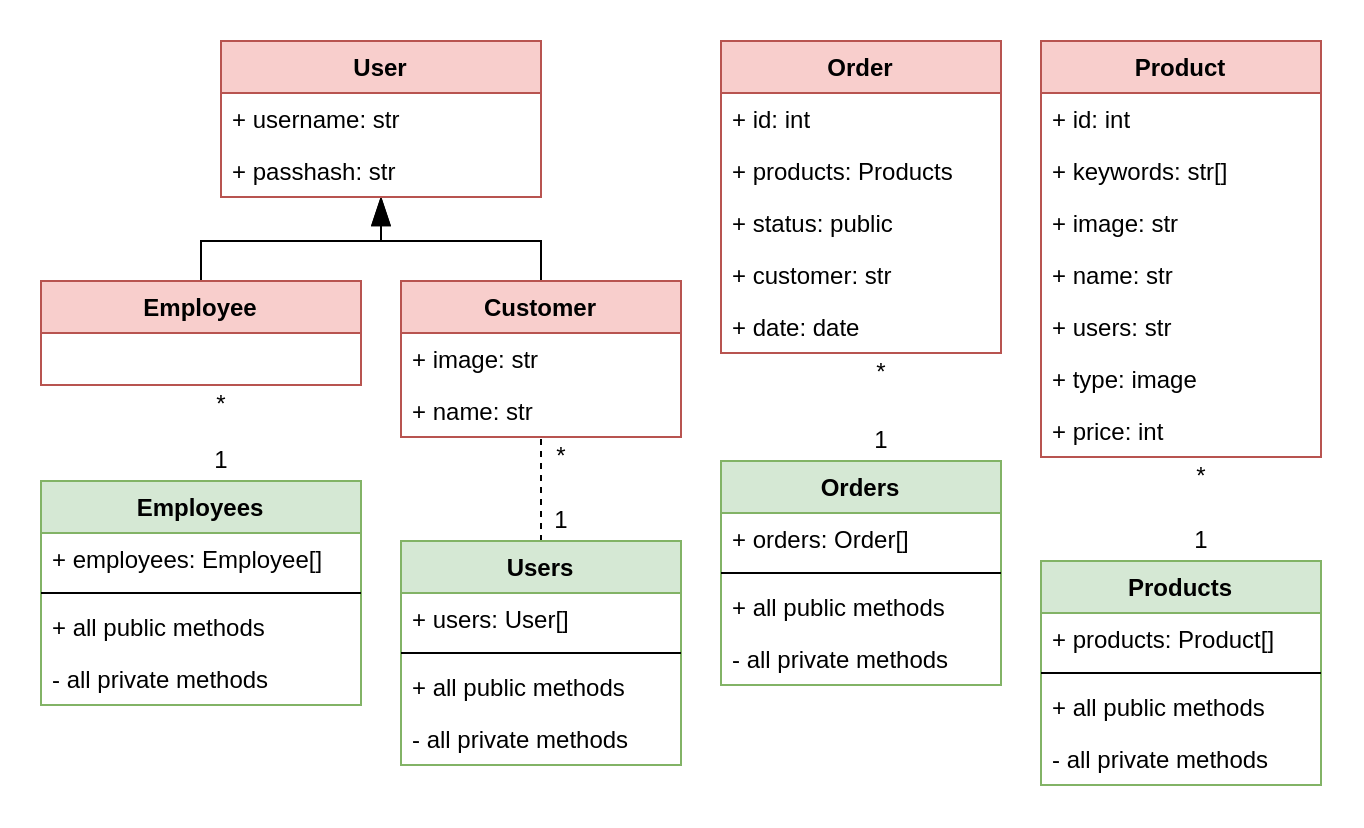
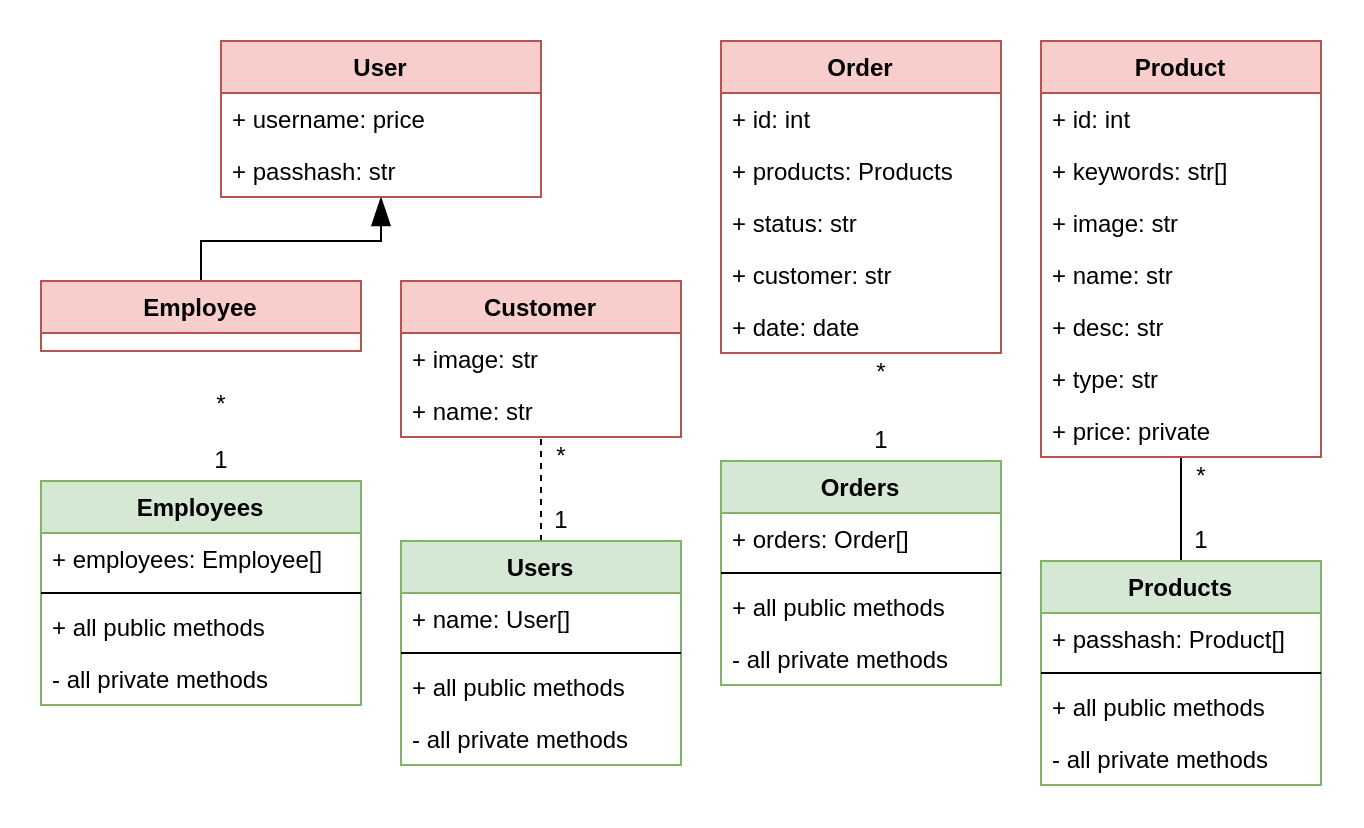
(323, 120) -> (334, 120)
(824, 224) -> (810, 224)
(483, 241) -> none
(1123, 328) -> (1117, 328)
(201, 333) -> (201, 316)
(1127, 380) -> (1117, 380)
(1117, 432) -> (1144, 432)
none -> (1181, 511)
(503, 620) -> (497, 620)
(1184, 640) -> (1184, 640)
